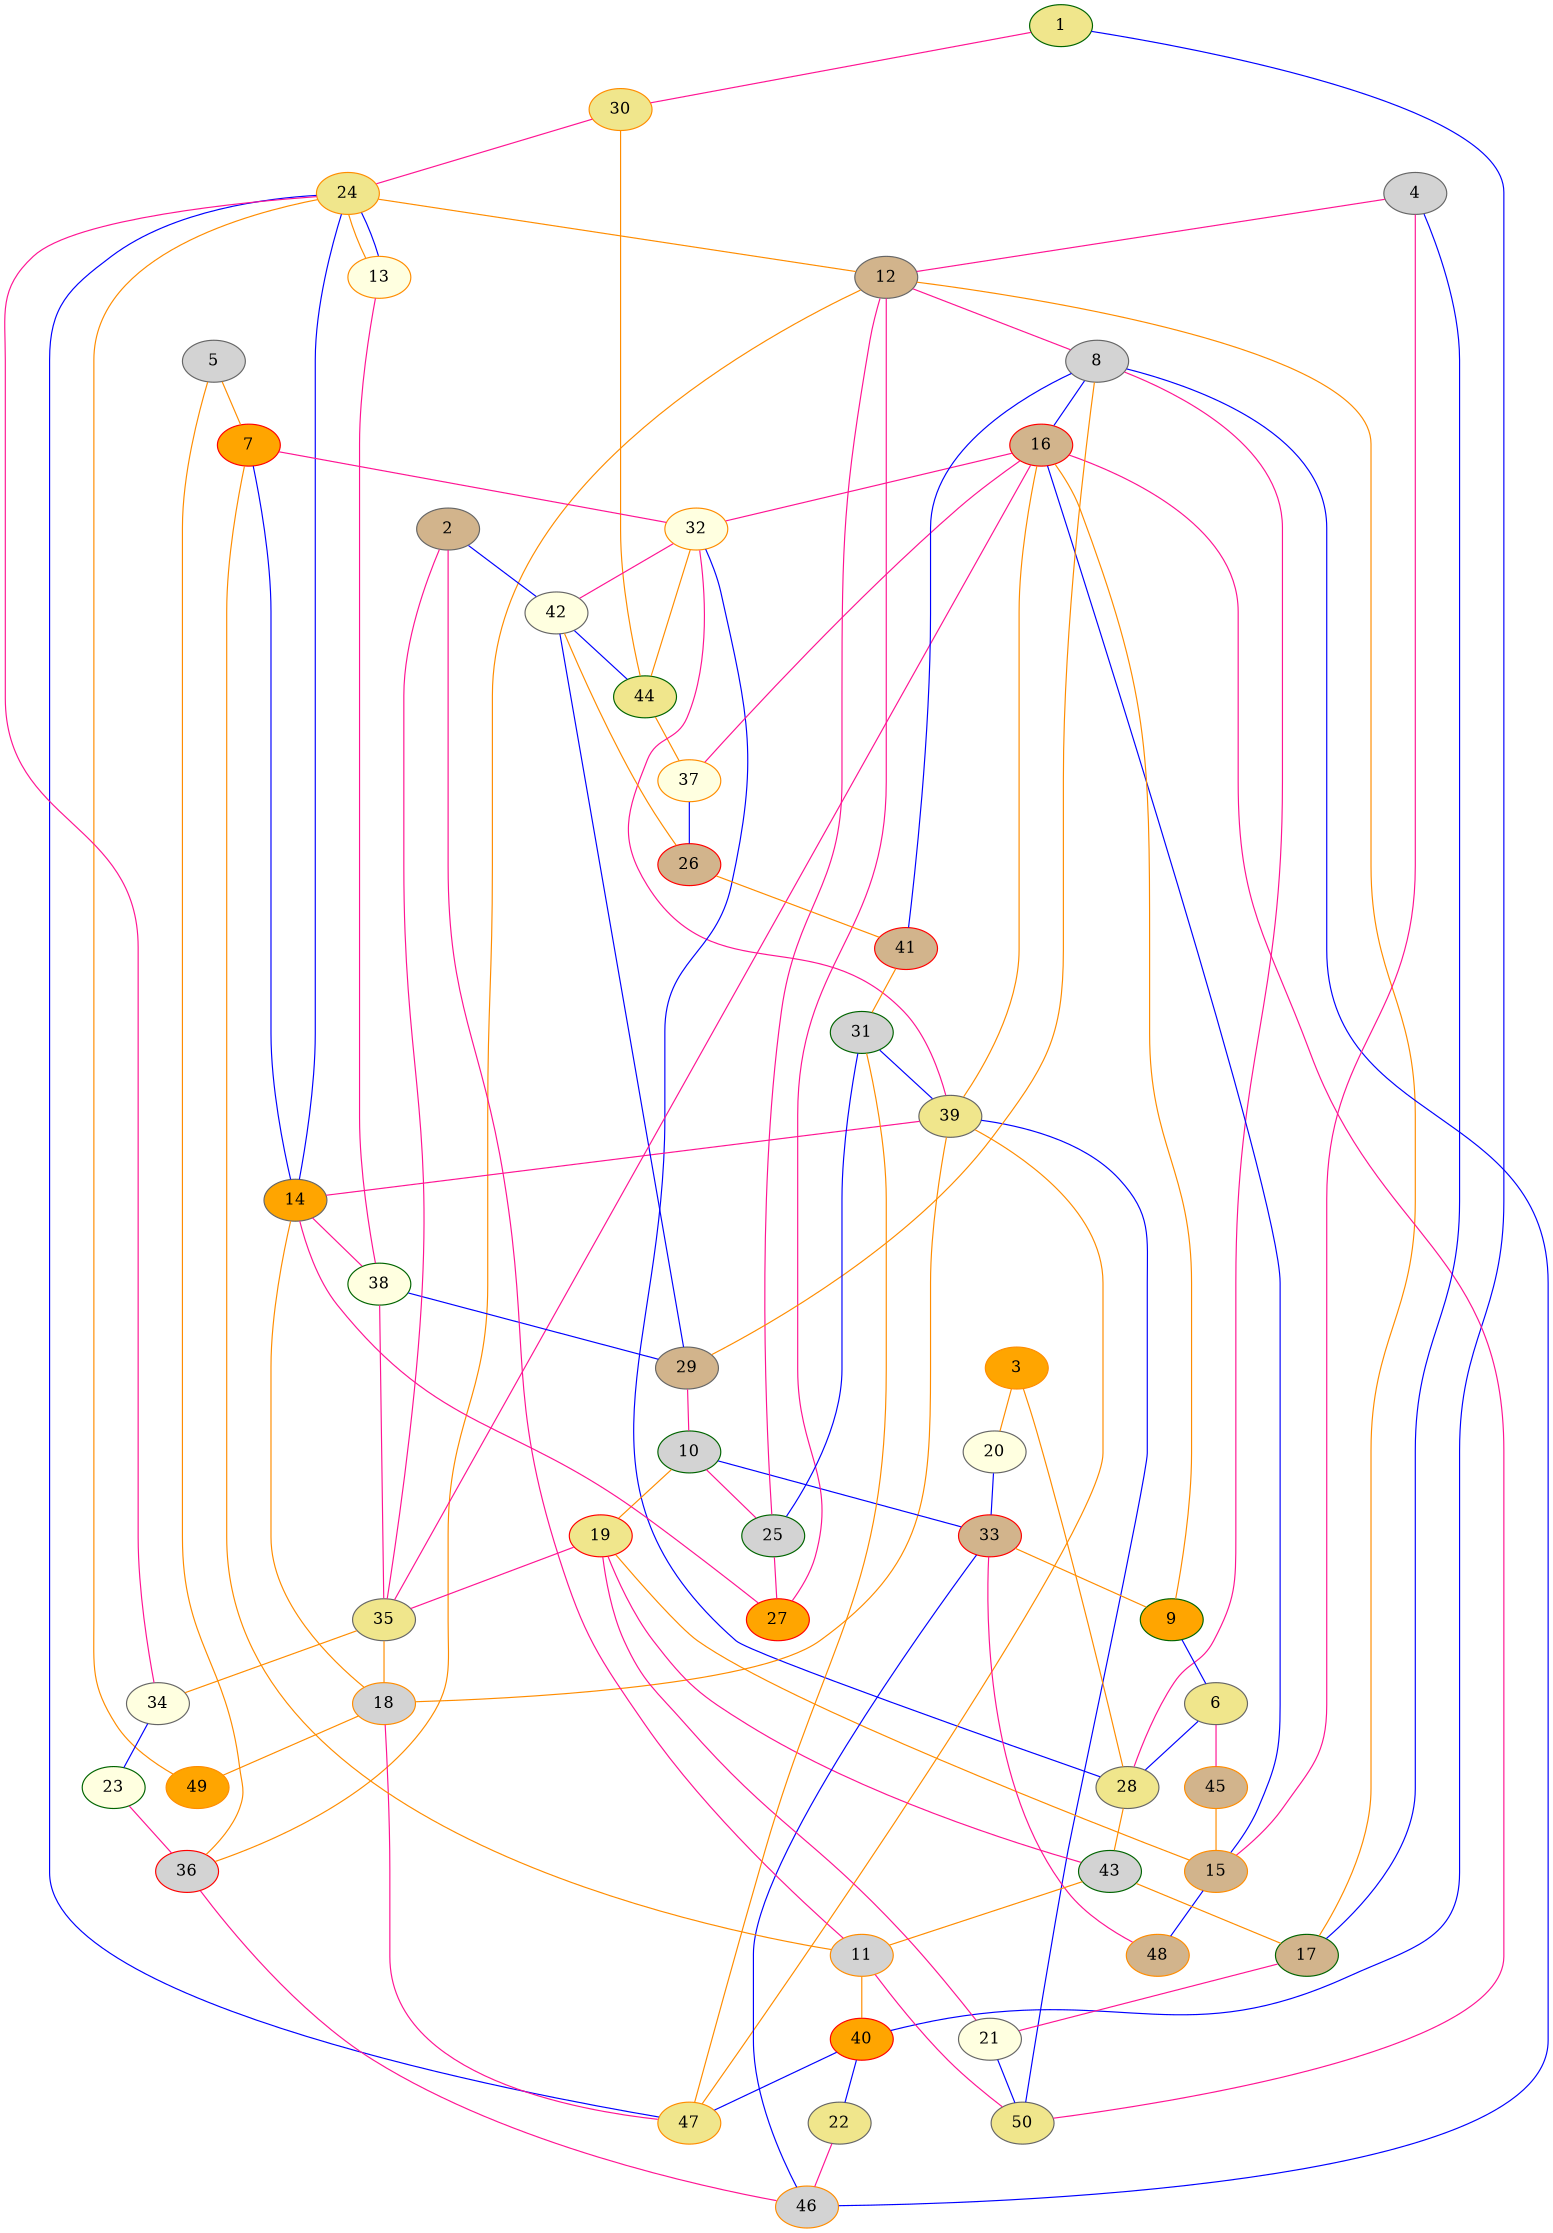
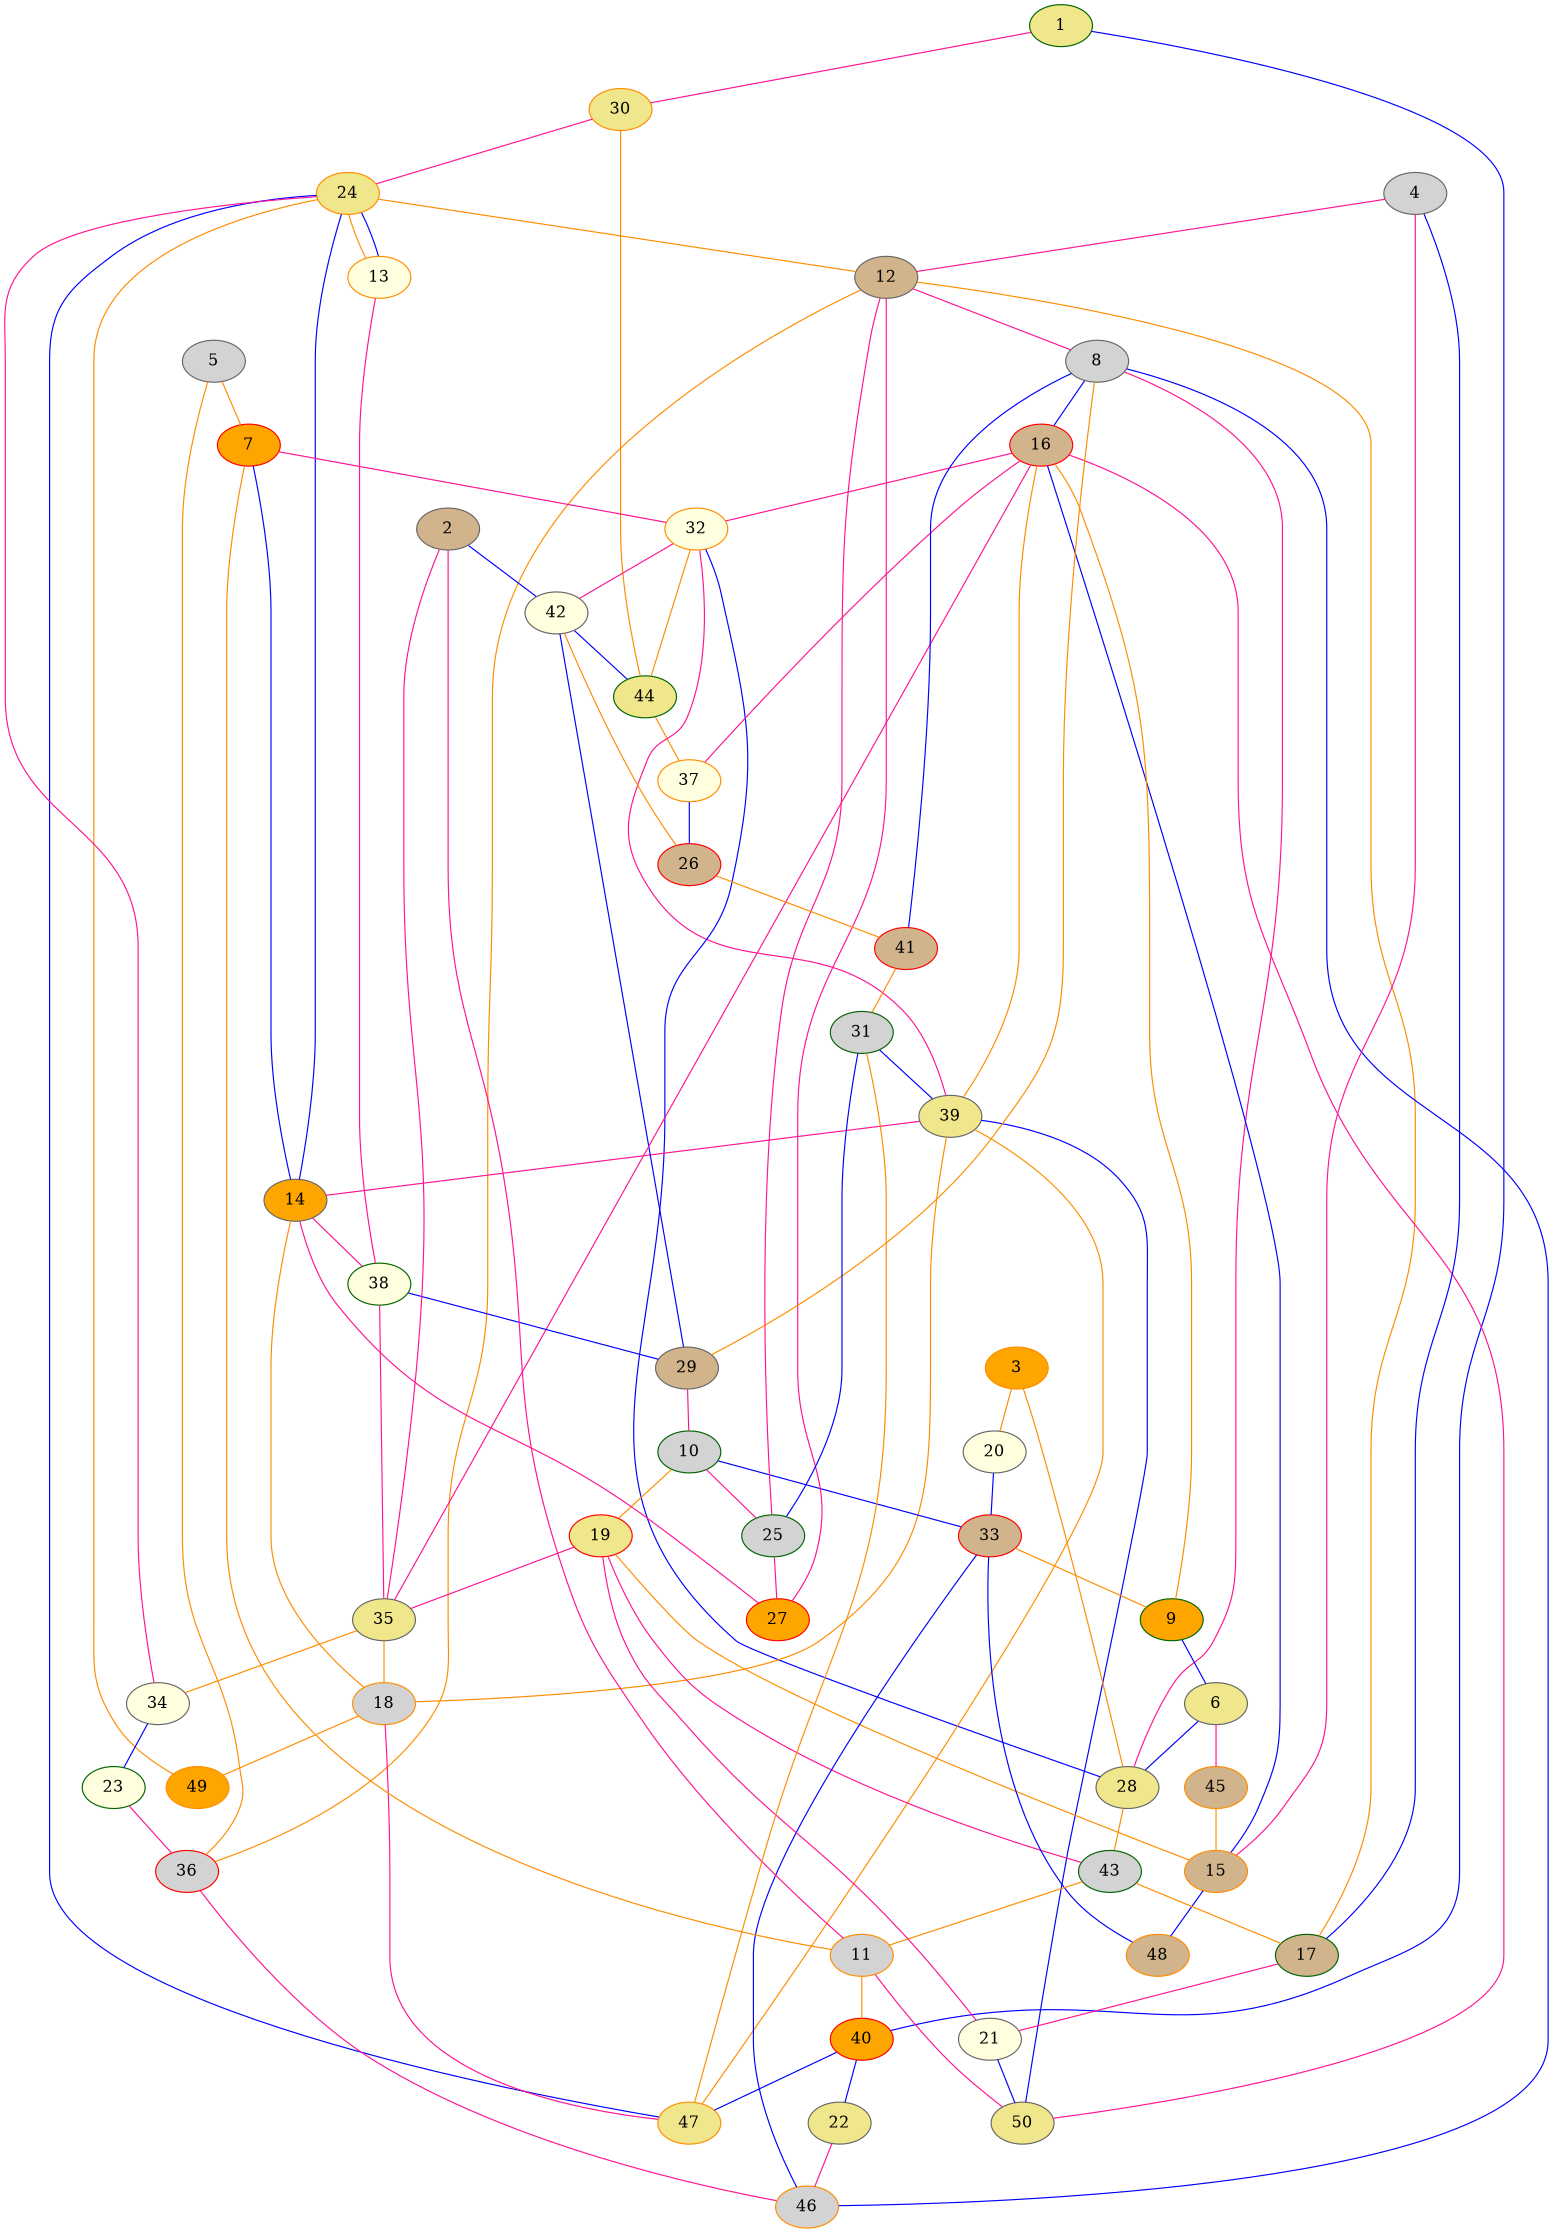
(1011, 1772) -> (1011, 1772)
